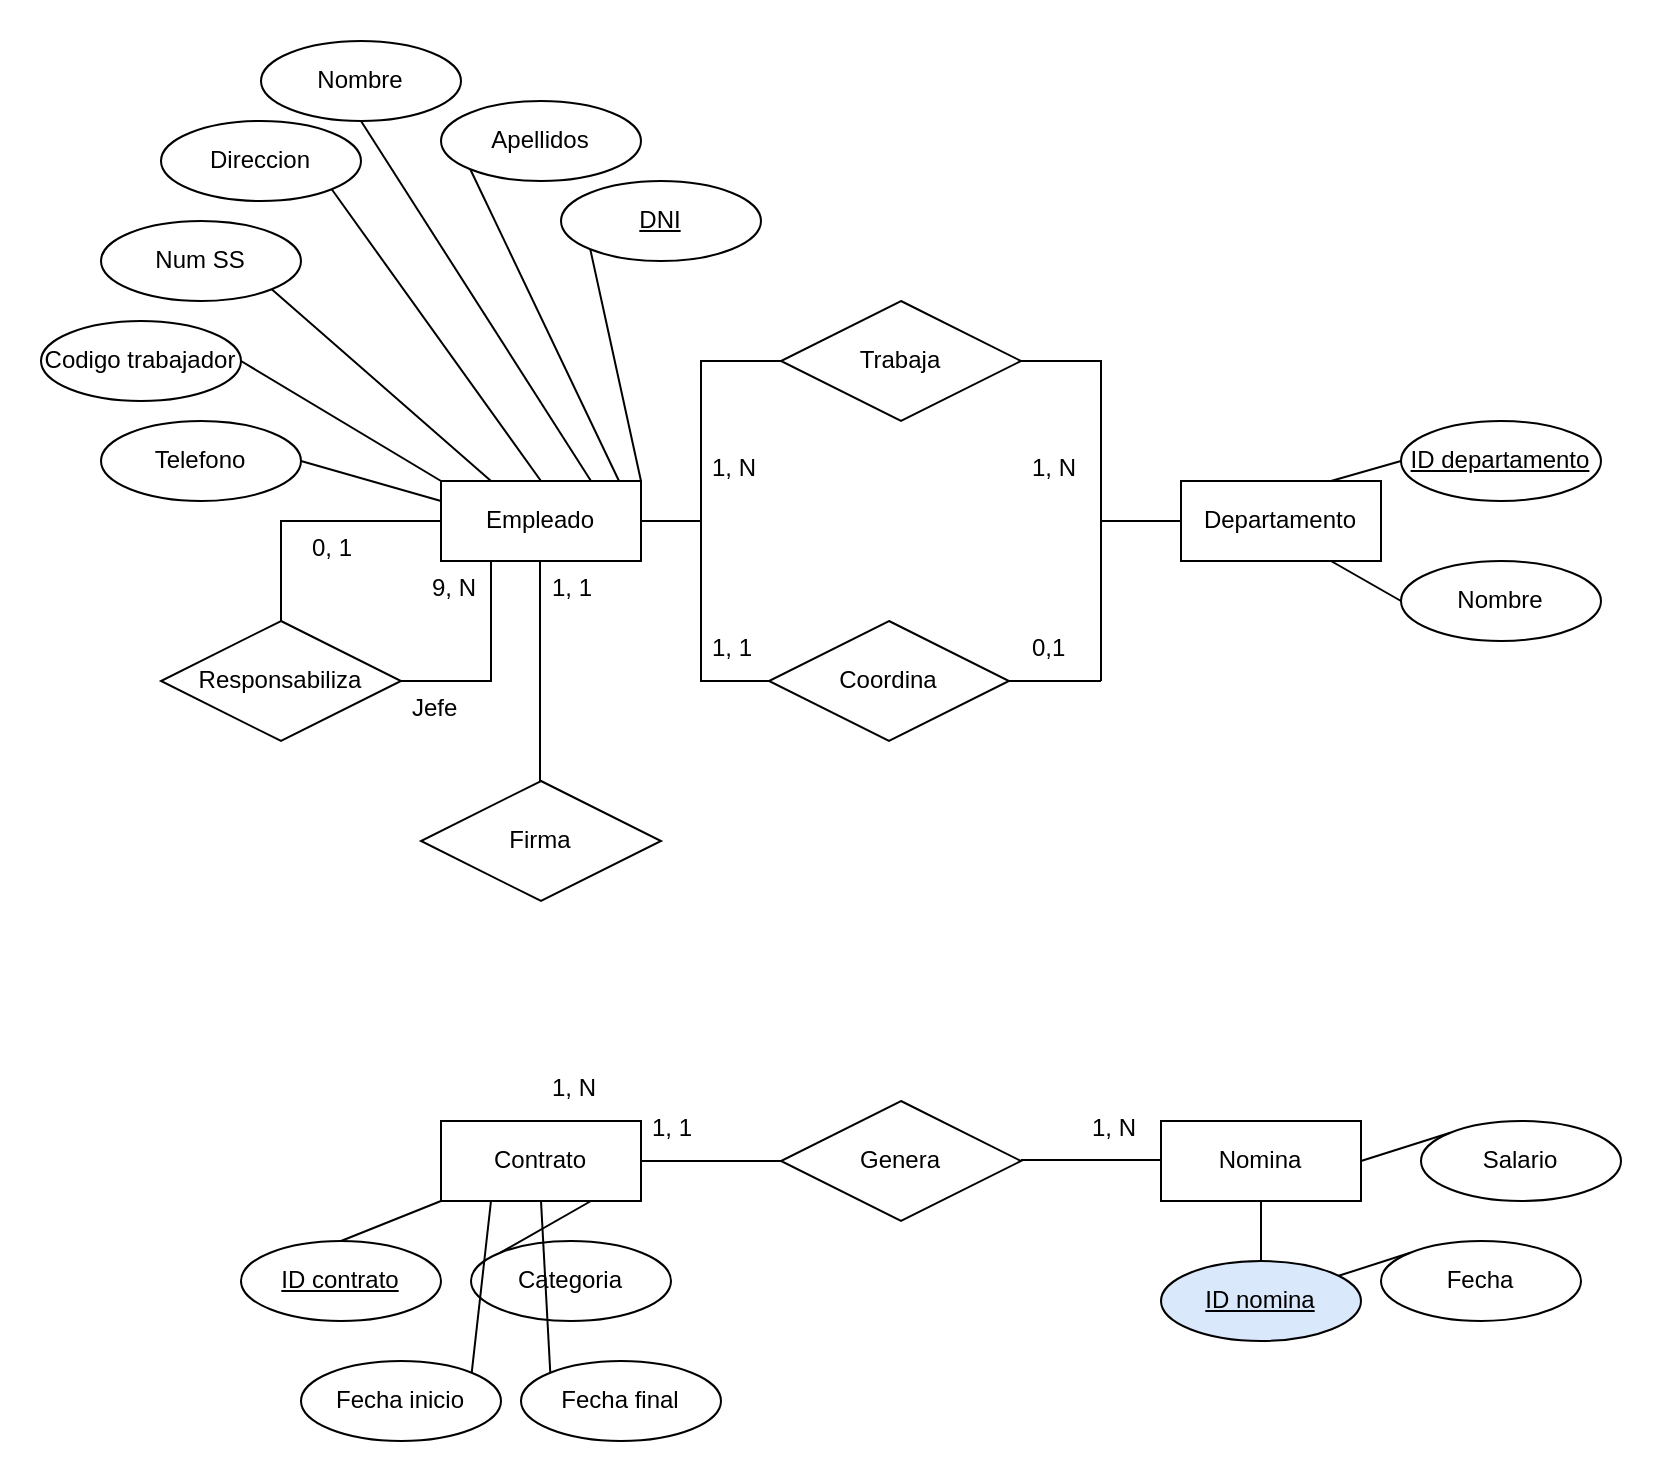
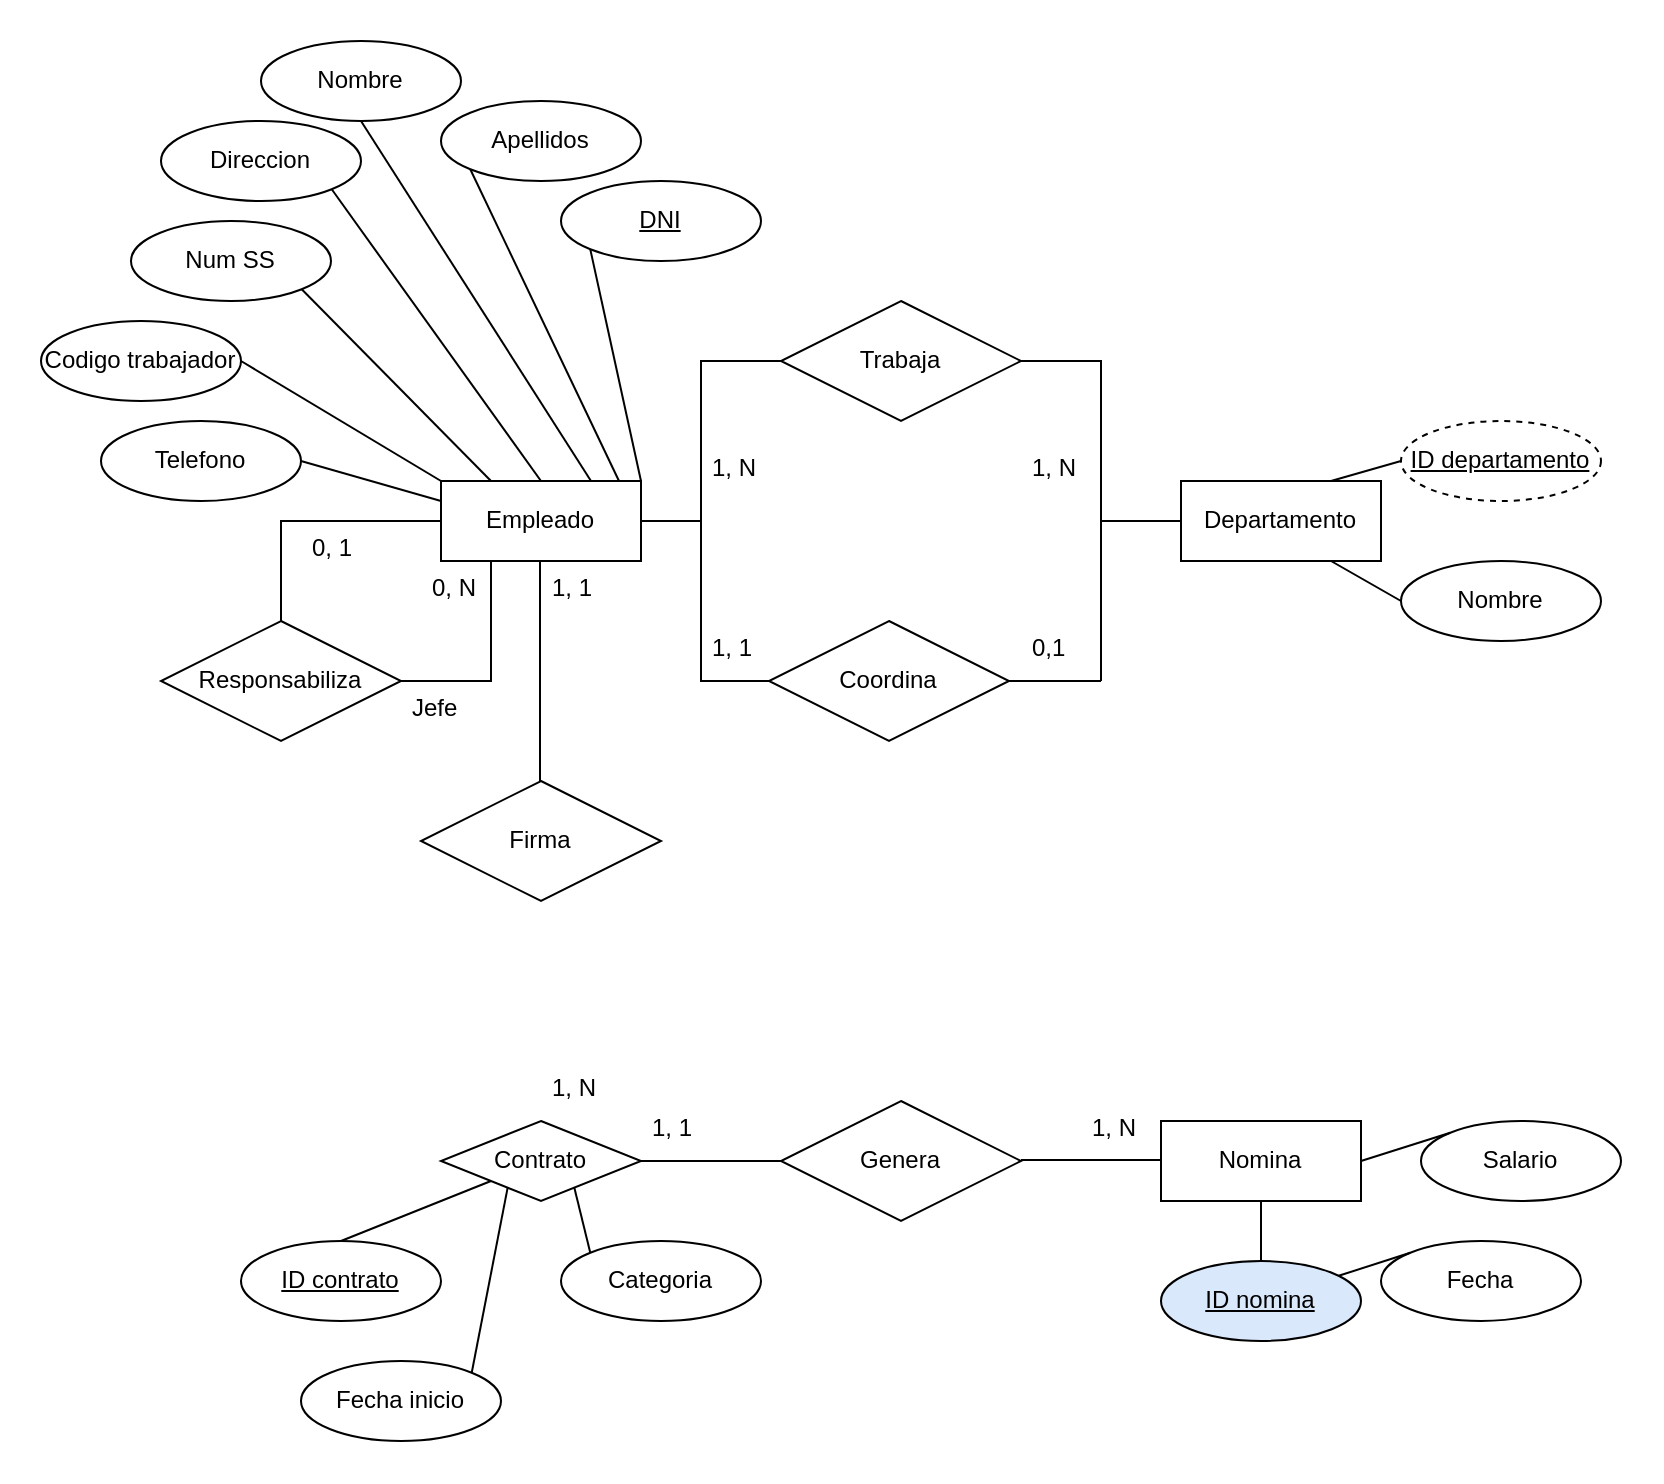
(201, 261) -> (231, 261)
(1501, 461) -> (1501, 461)
(454, 589) -> (454, 589)
(541, 1161) -> (541, 1161)
(571, 1281) -> (661, 1281)
(546, 1287) -> none
(621, 1401) -> none
